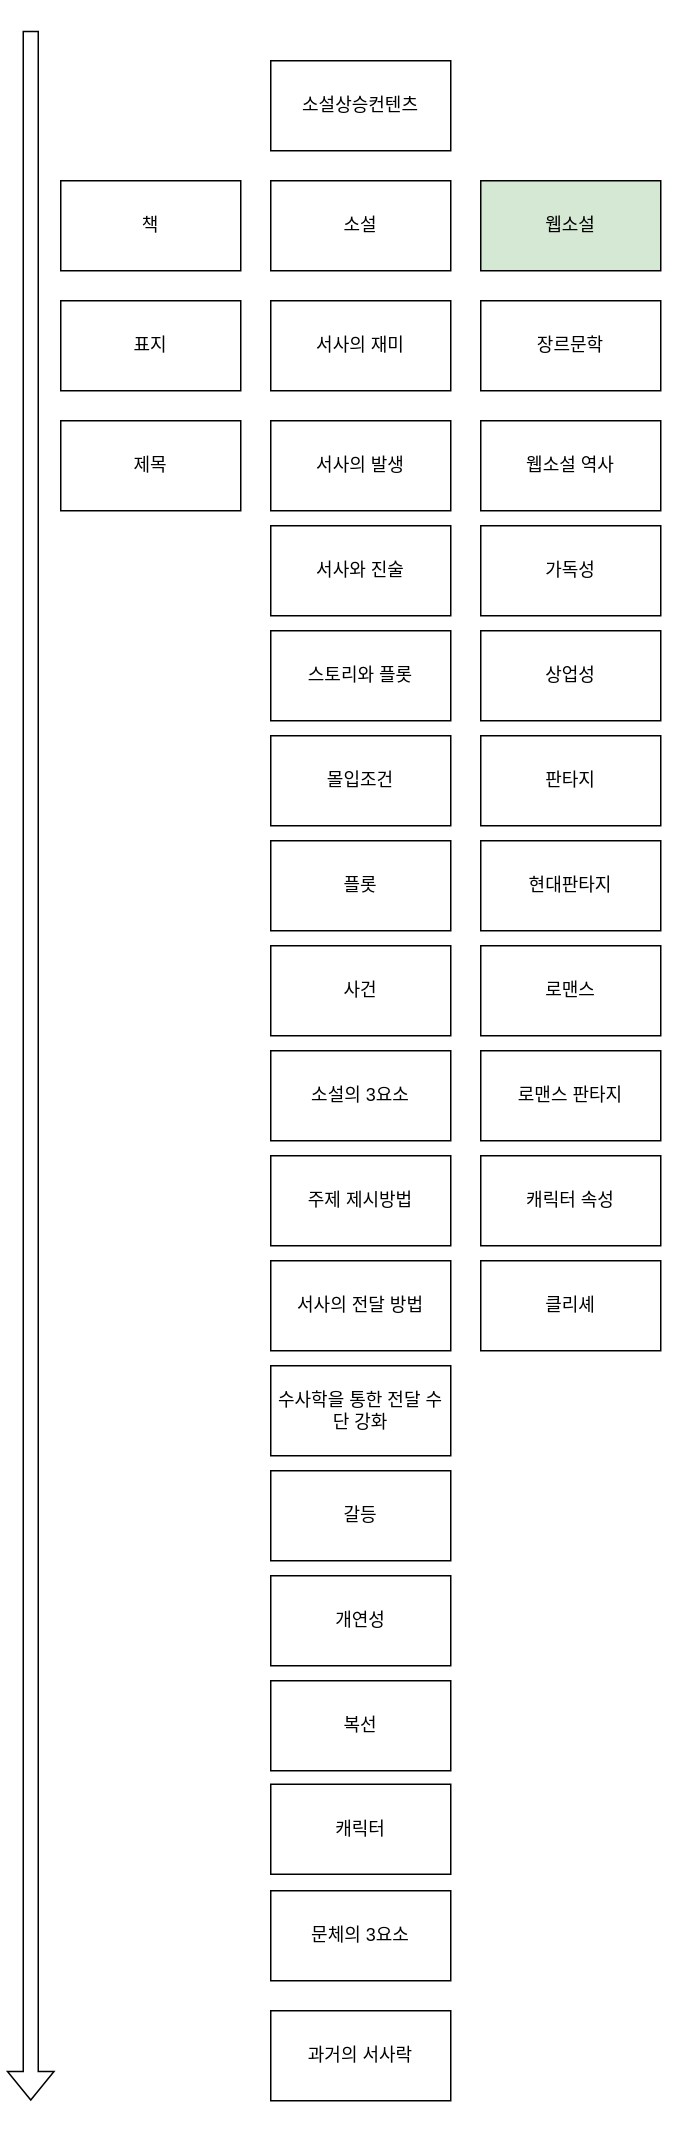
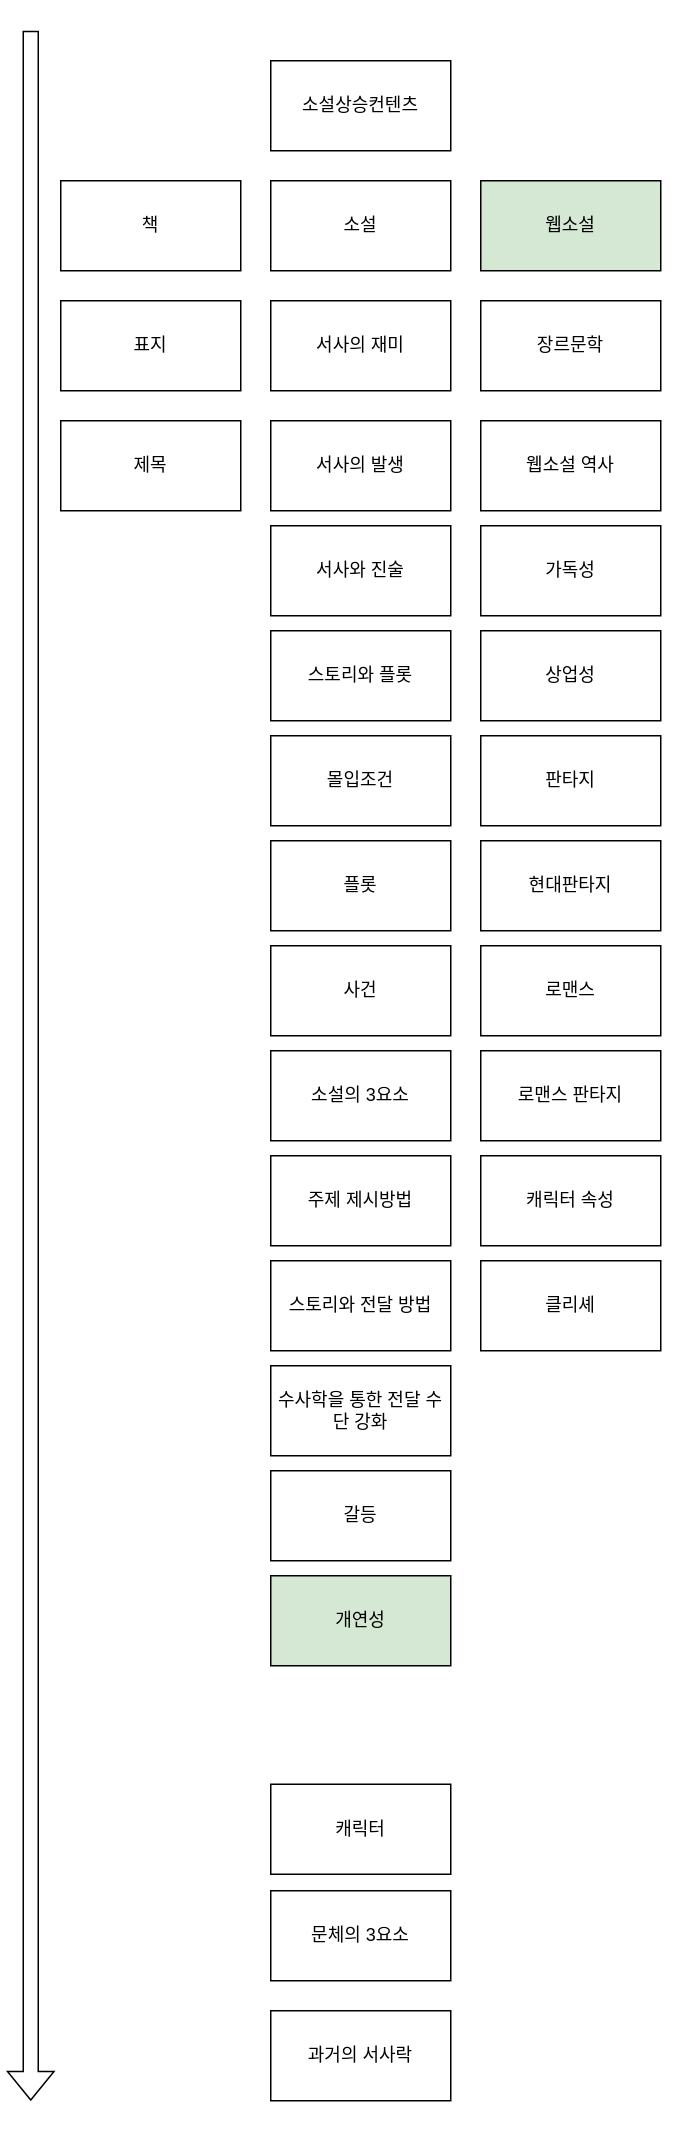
(361, 1306) -> (361, 1306)
(361, 1621) -> (361, 1621)
(361, 1726) -> none
